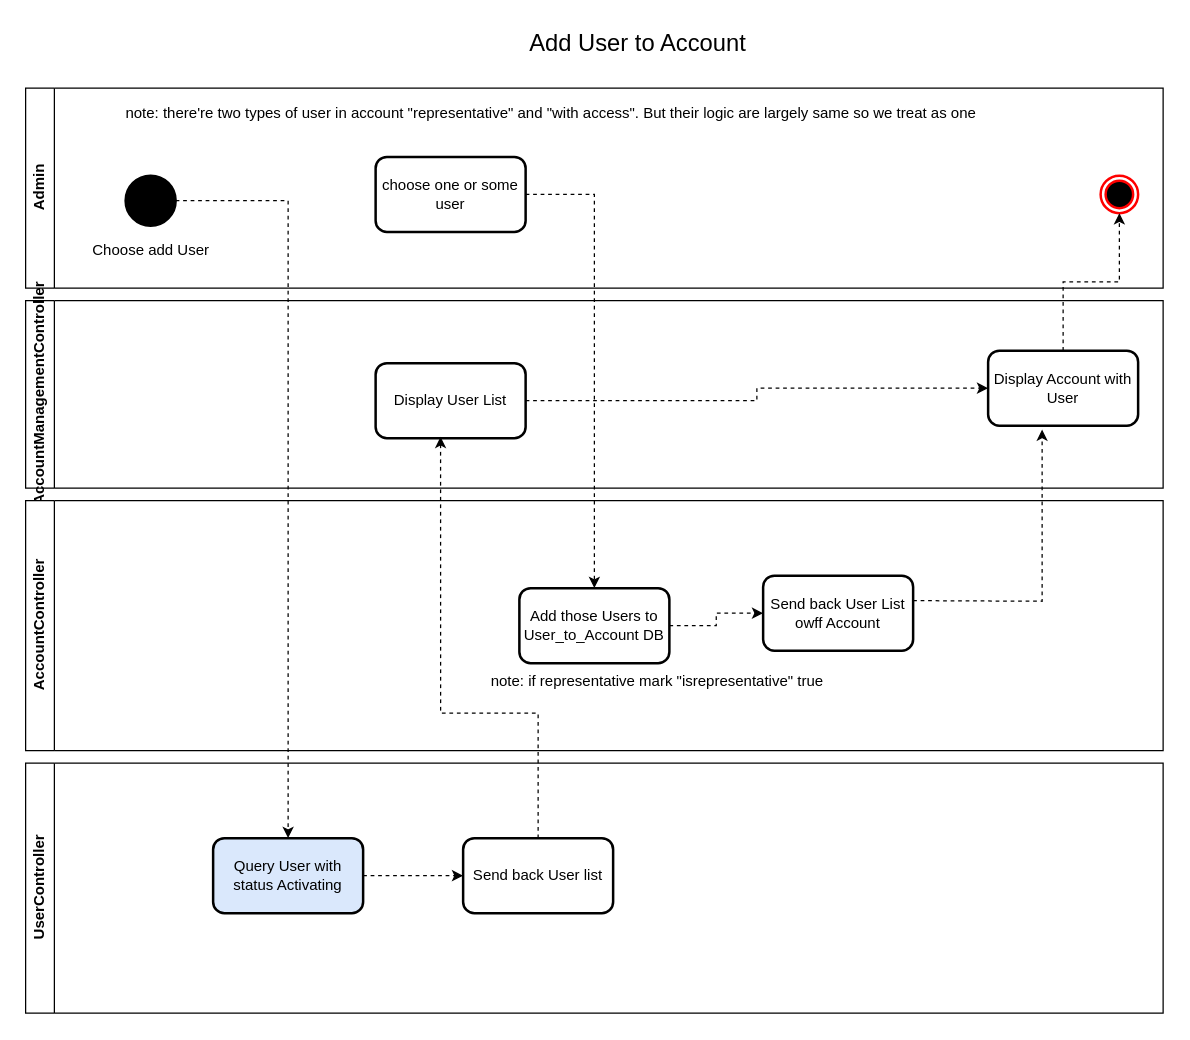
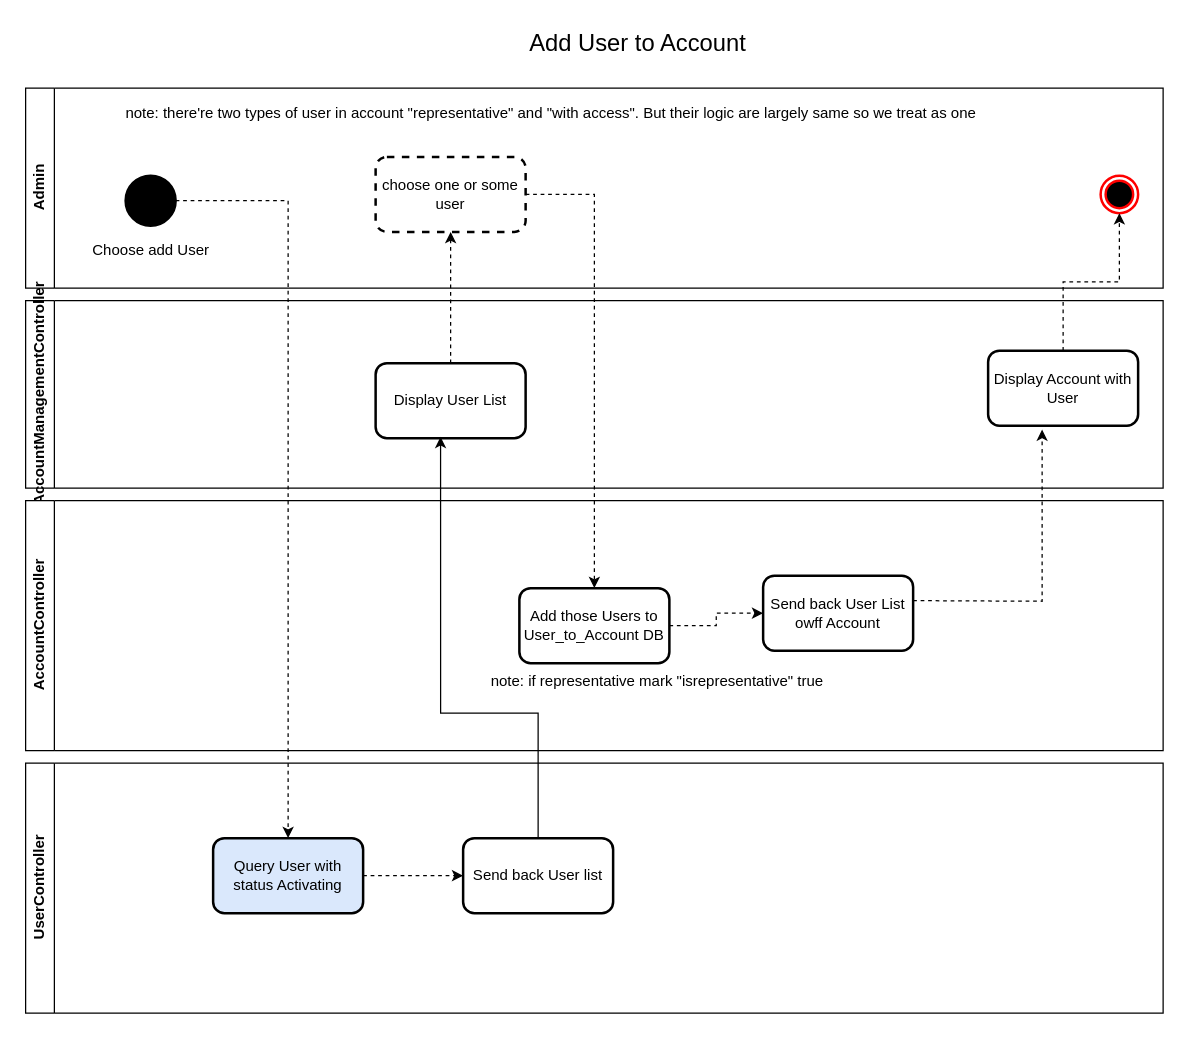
(451, 194) -> (451, 194)
(757, 399) -> (451, 303)
(441, 689) -> (441, 689)
